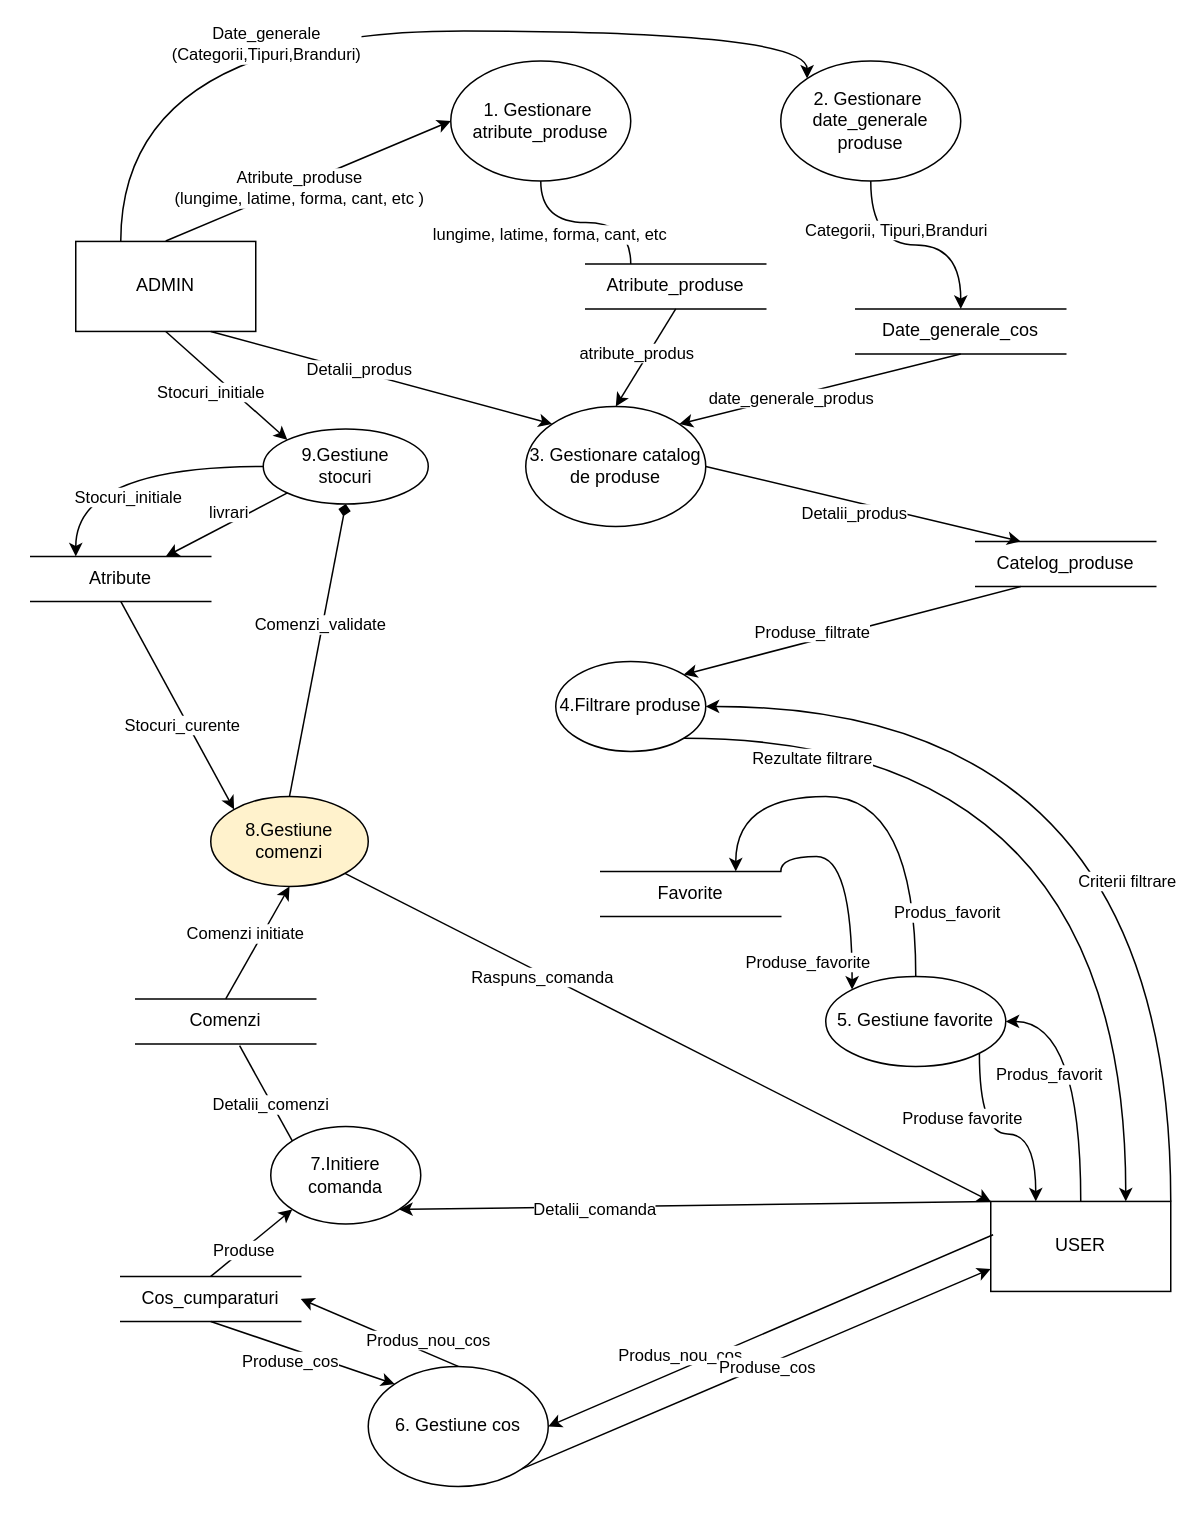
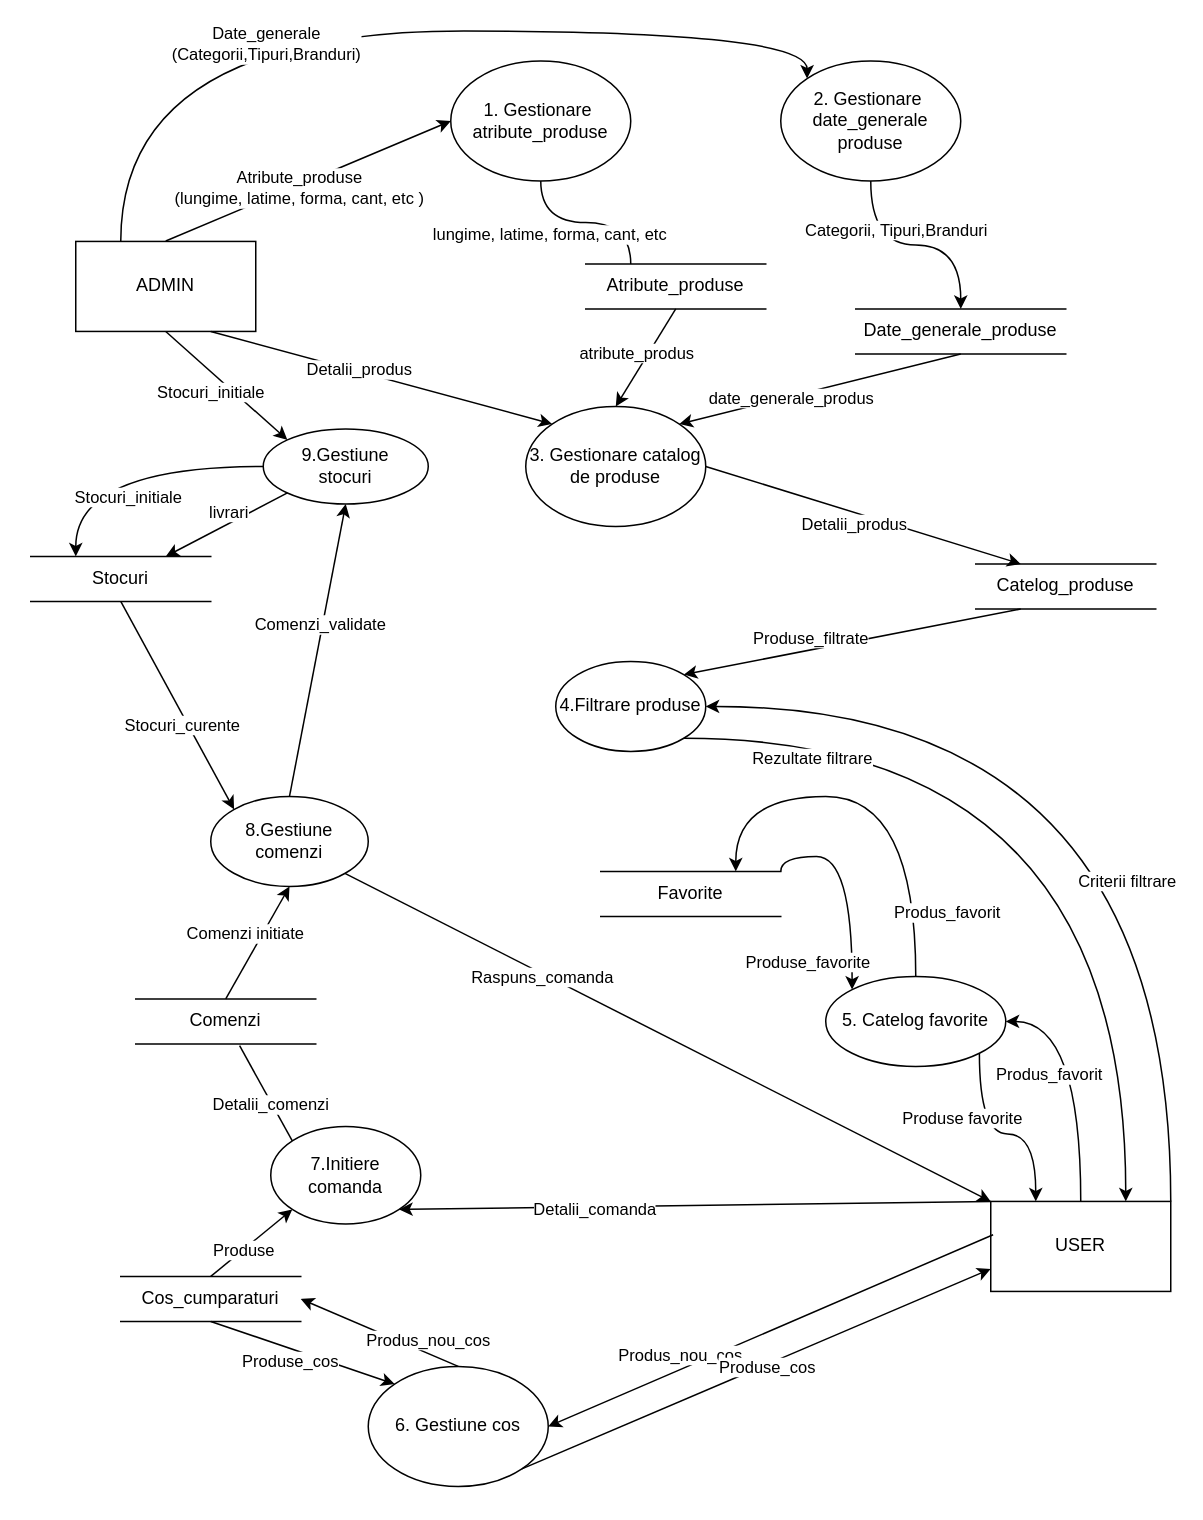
(961, 331) -> (961, 331)
(343, 516) -> (344, 515)
(1066, 564) -> (1066, 586)
(121, 578) -> (121, 578)
(290, 841) -> (290, 841)
(916, 1021) -> (916, 1021)
